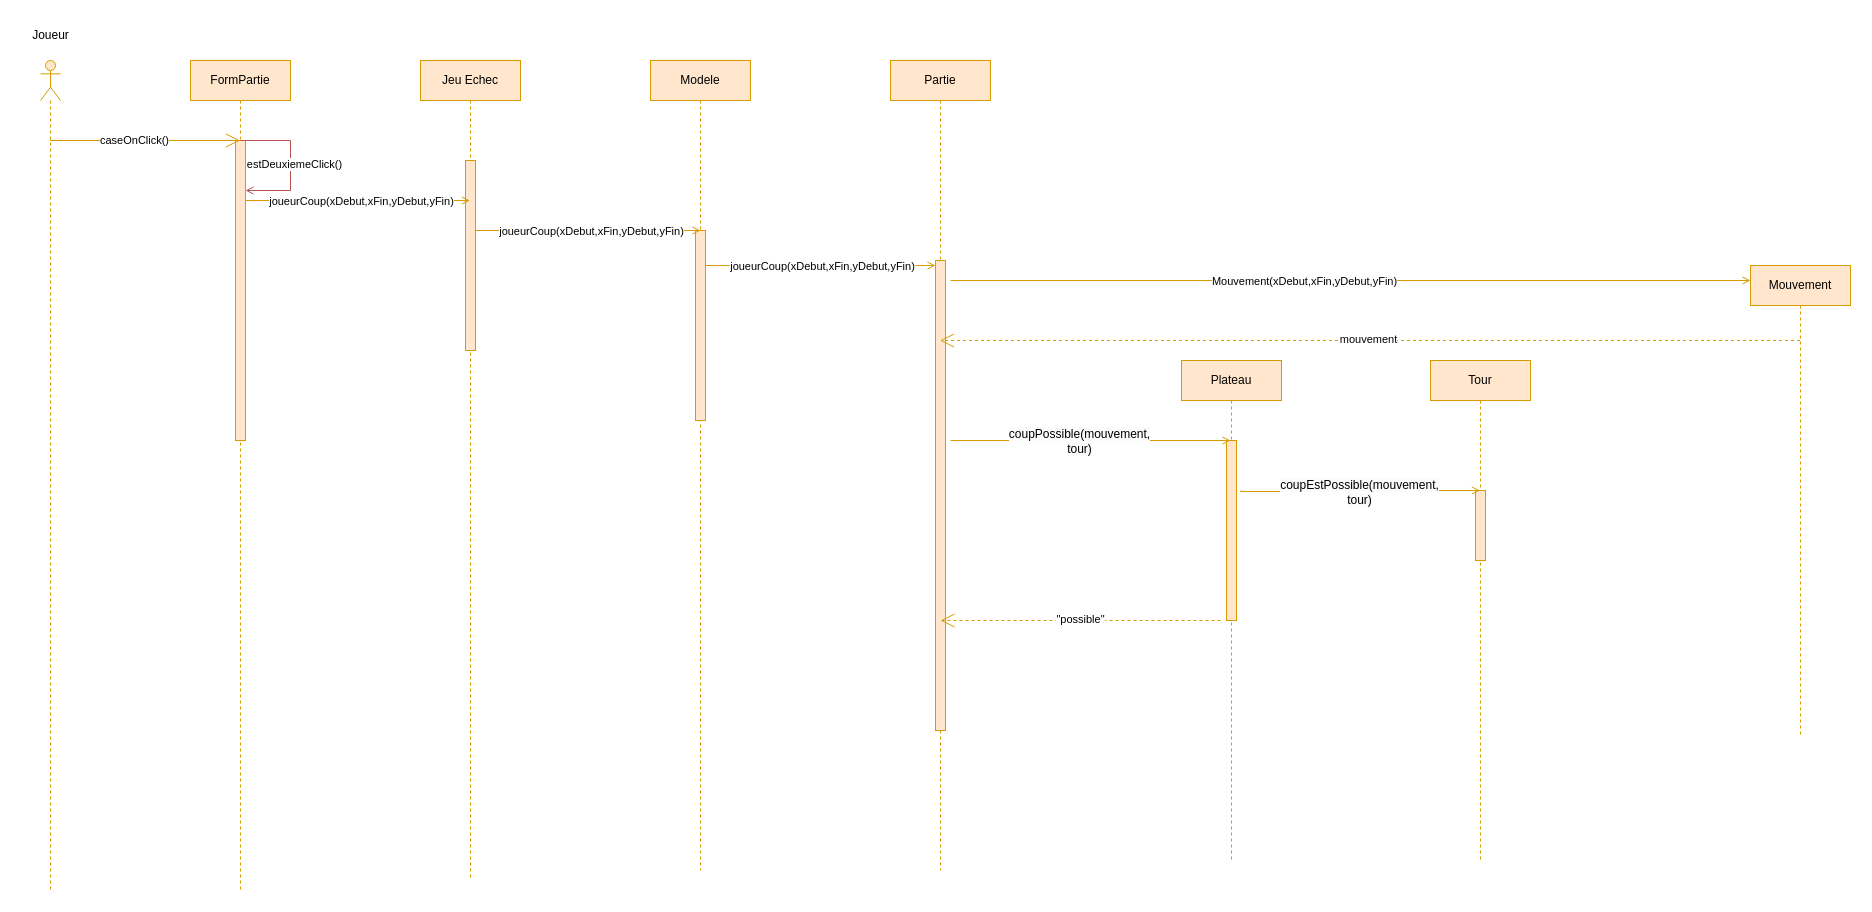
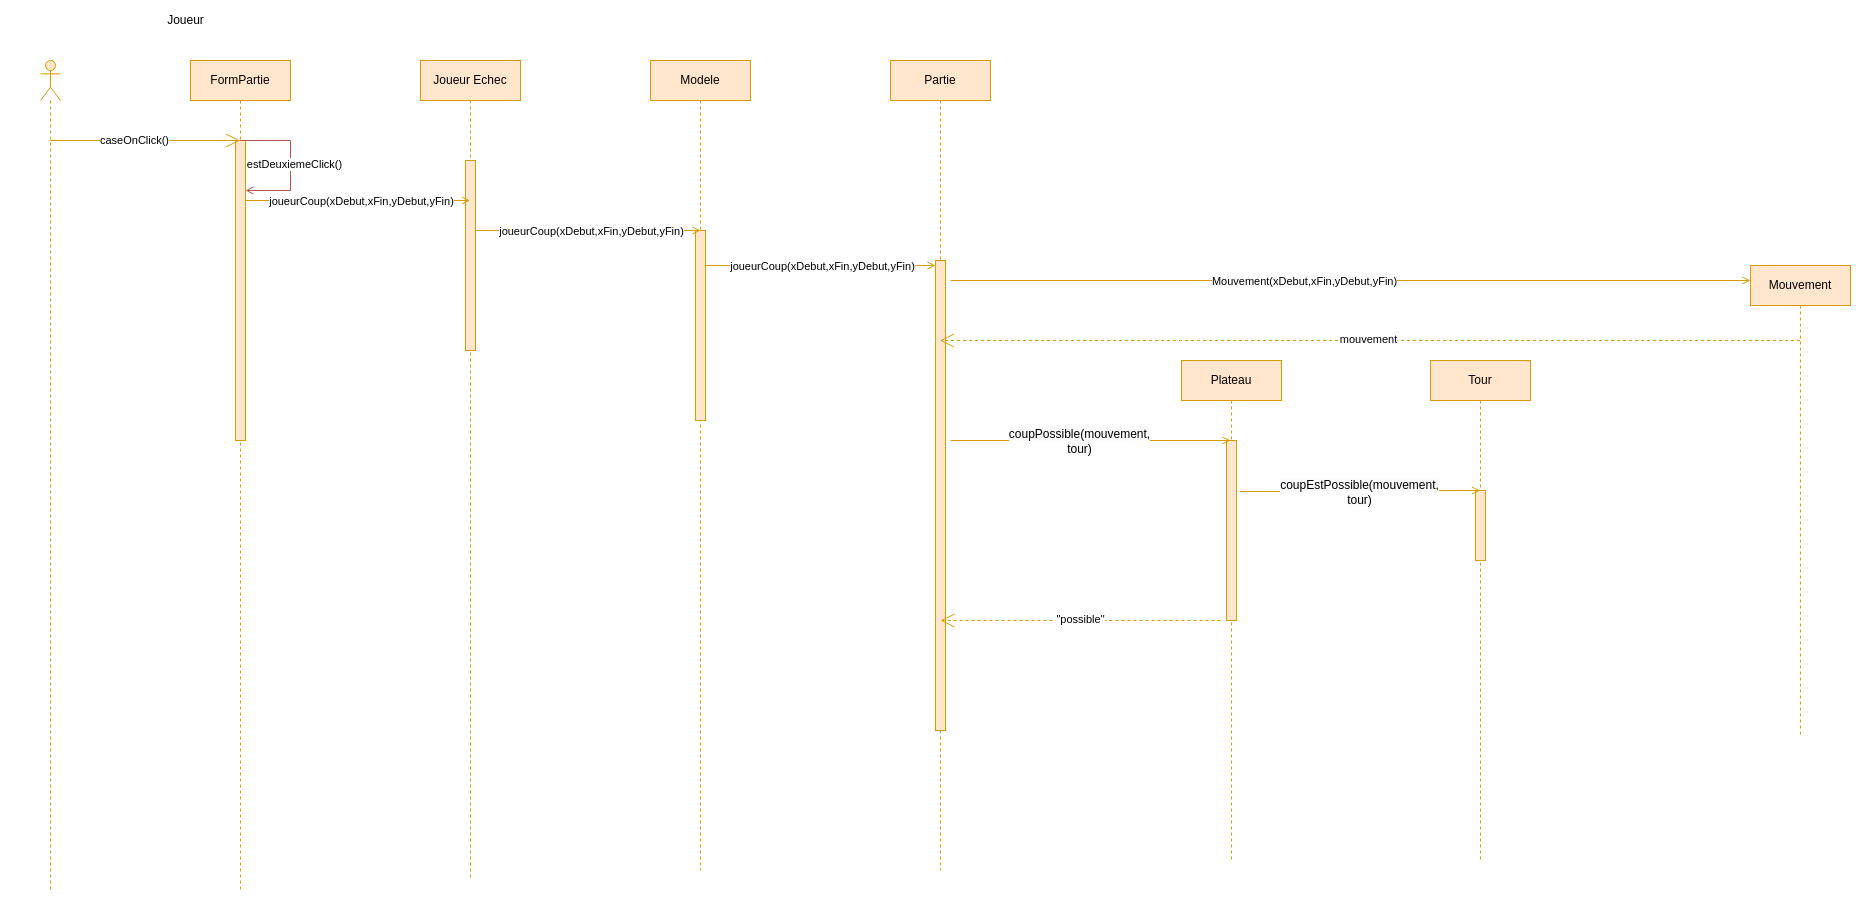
(51, 36) -> (186, 21)
(471, 81) -> (471, 81)
